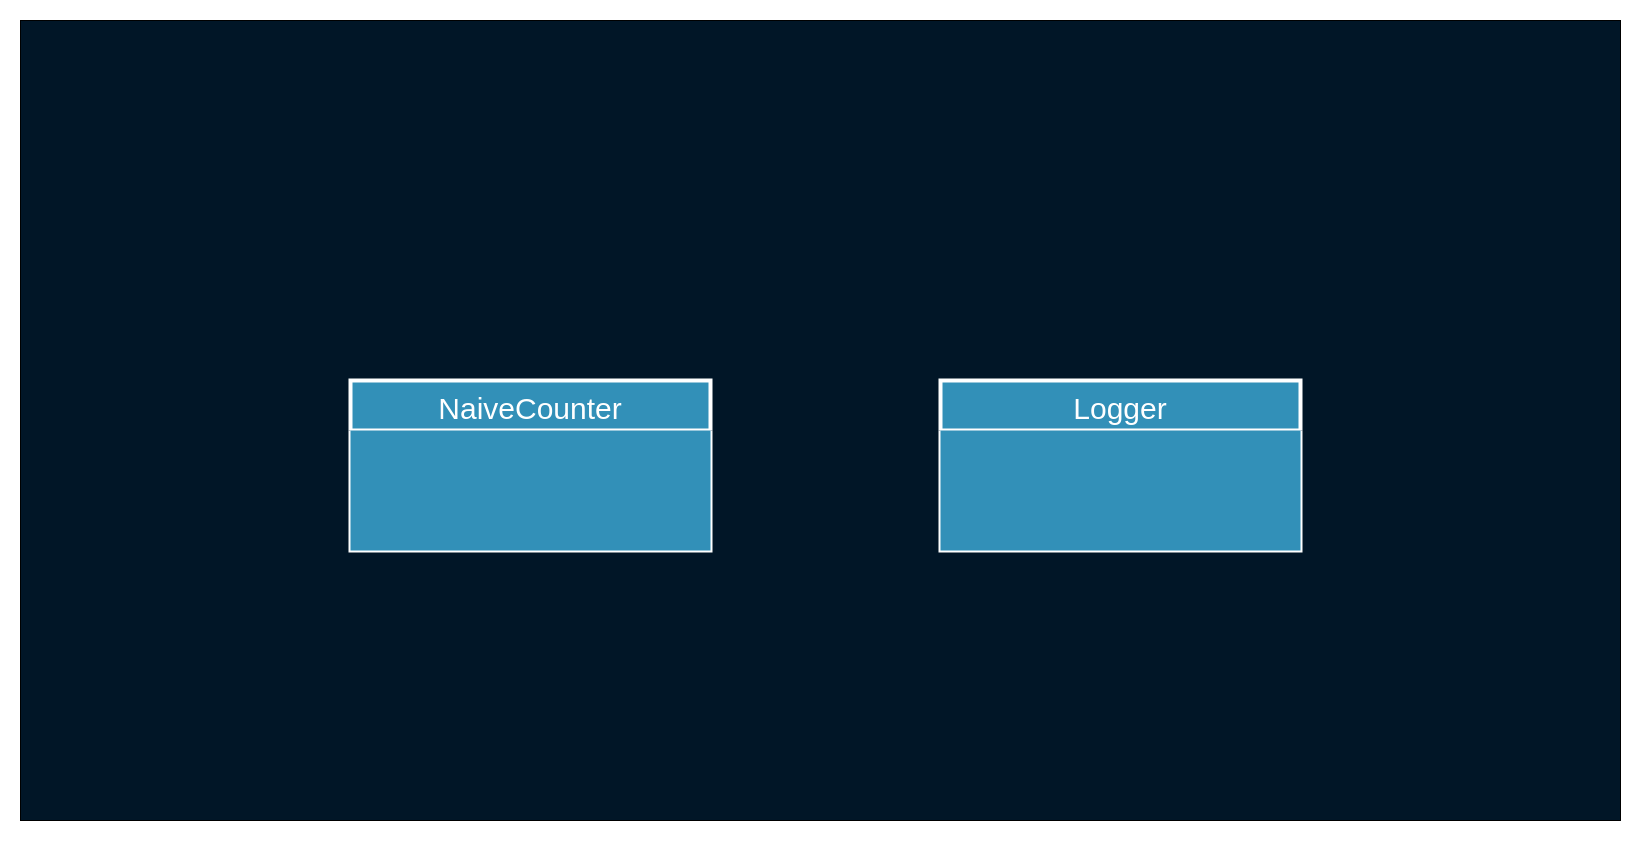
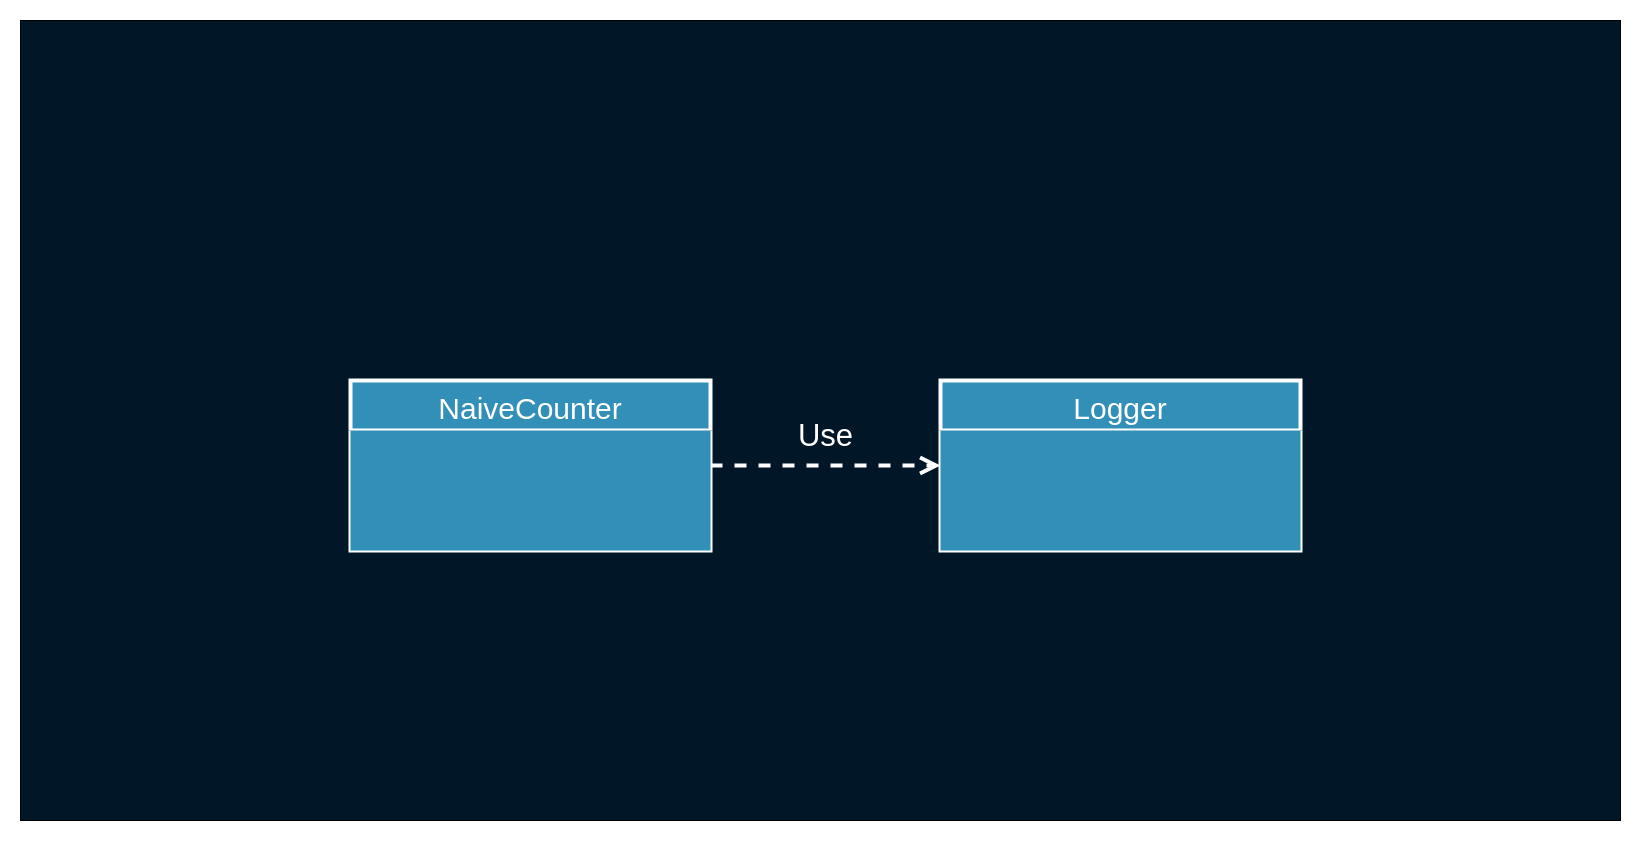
none -> (740, 466)
